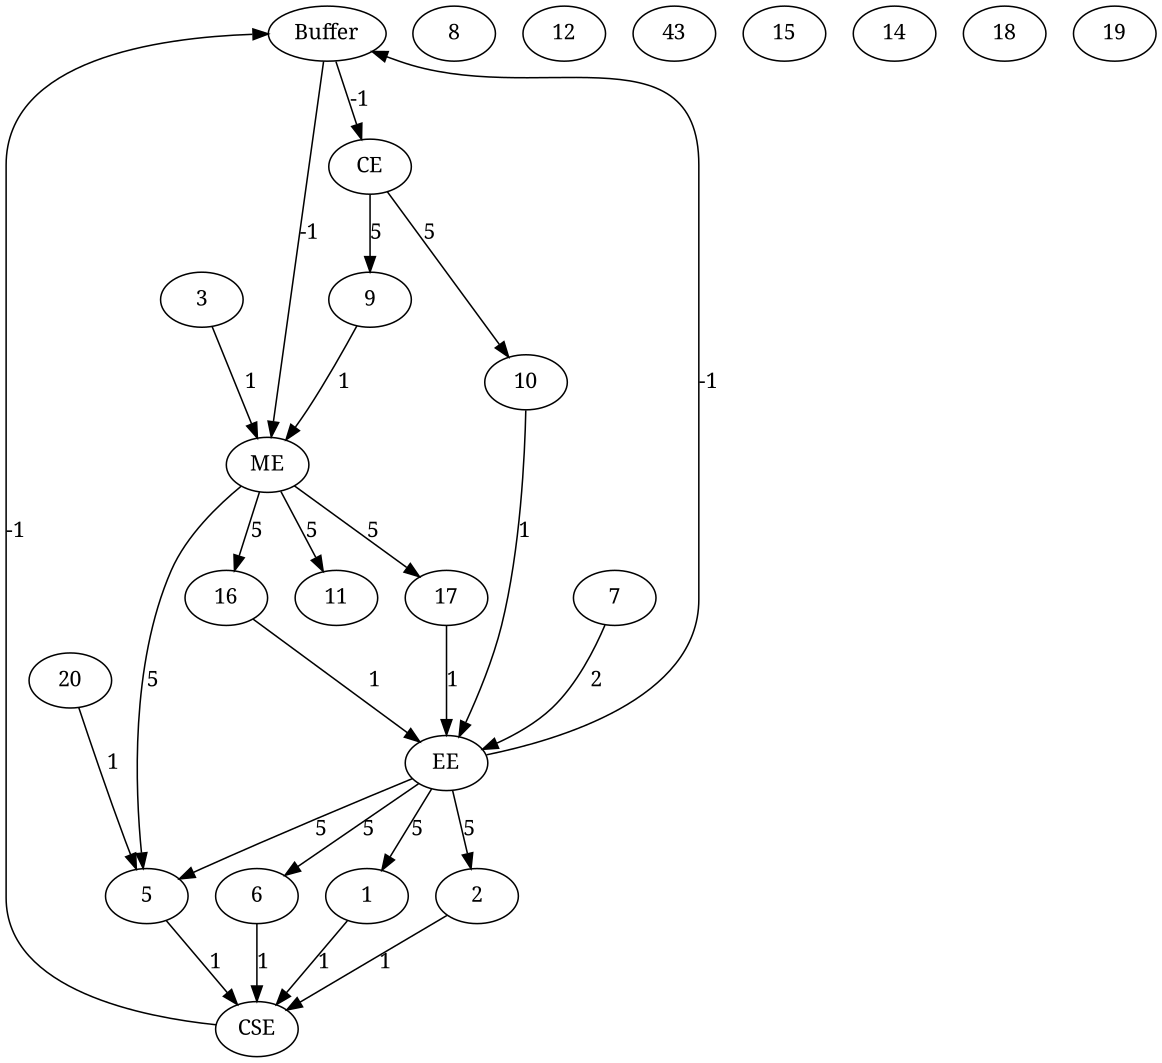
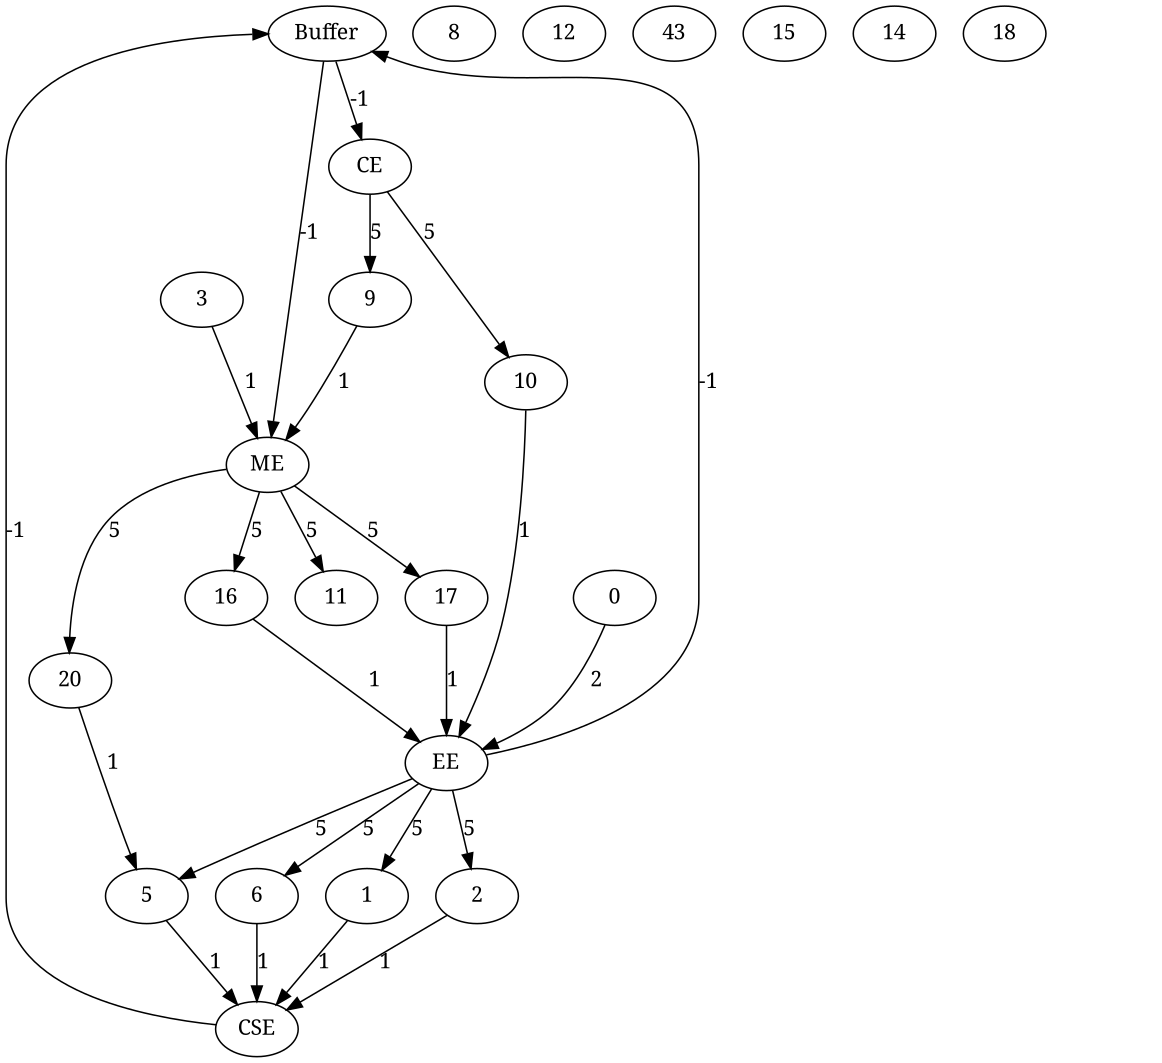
(1115, 34) -> none
(615, 598) -> (615, 598)
(147, 655) -> (110, 518)
